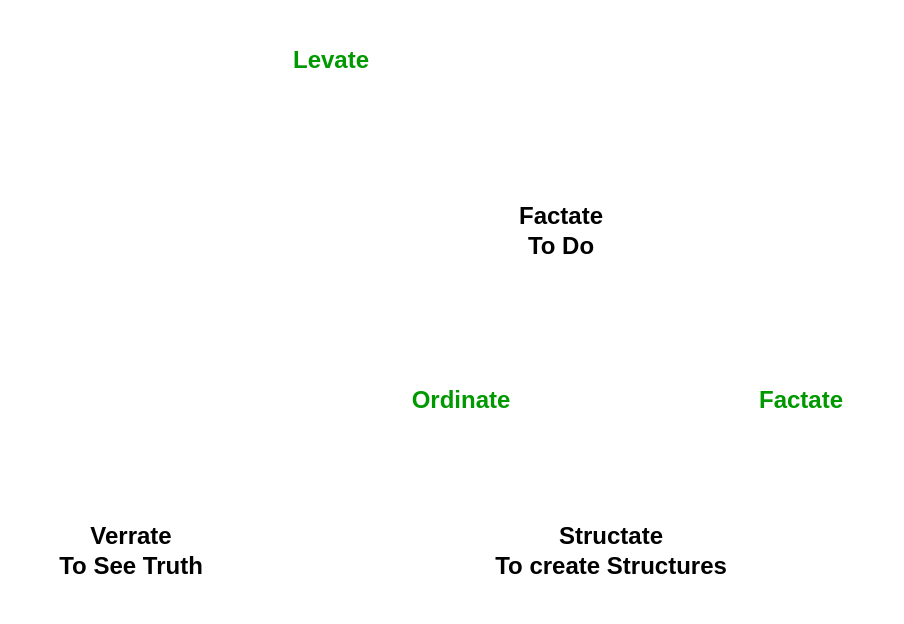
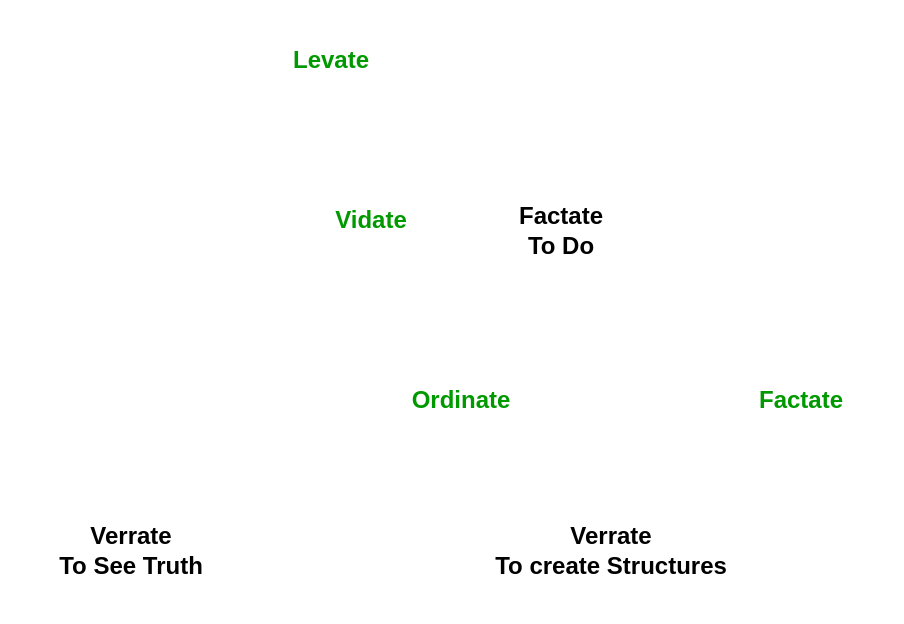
none -> (371, 221)
(612, 551) -> (612, 551)
